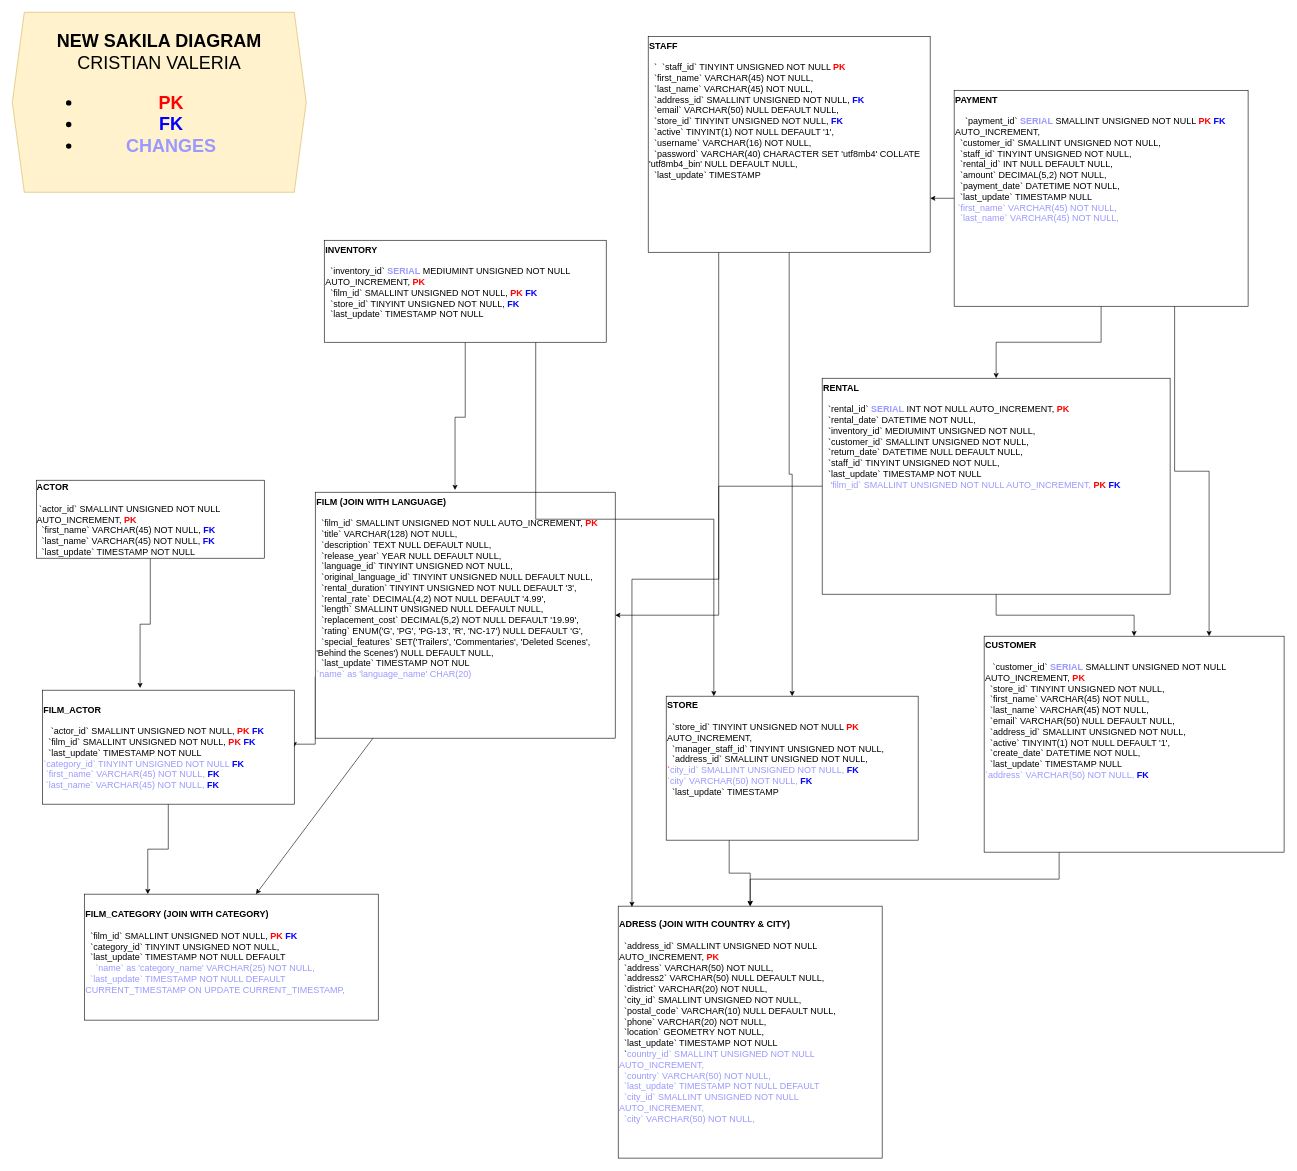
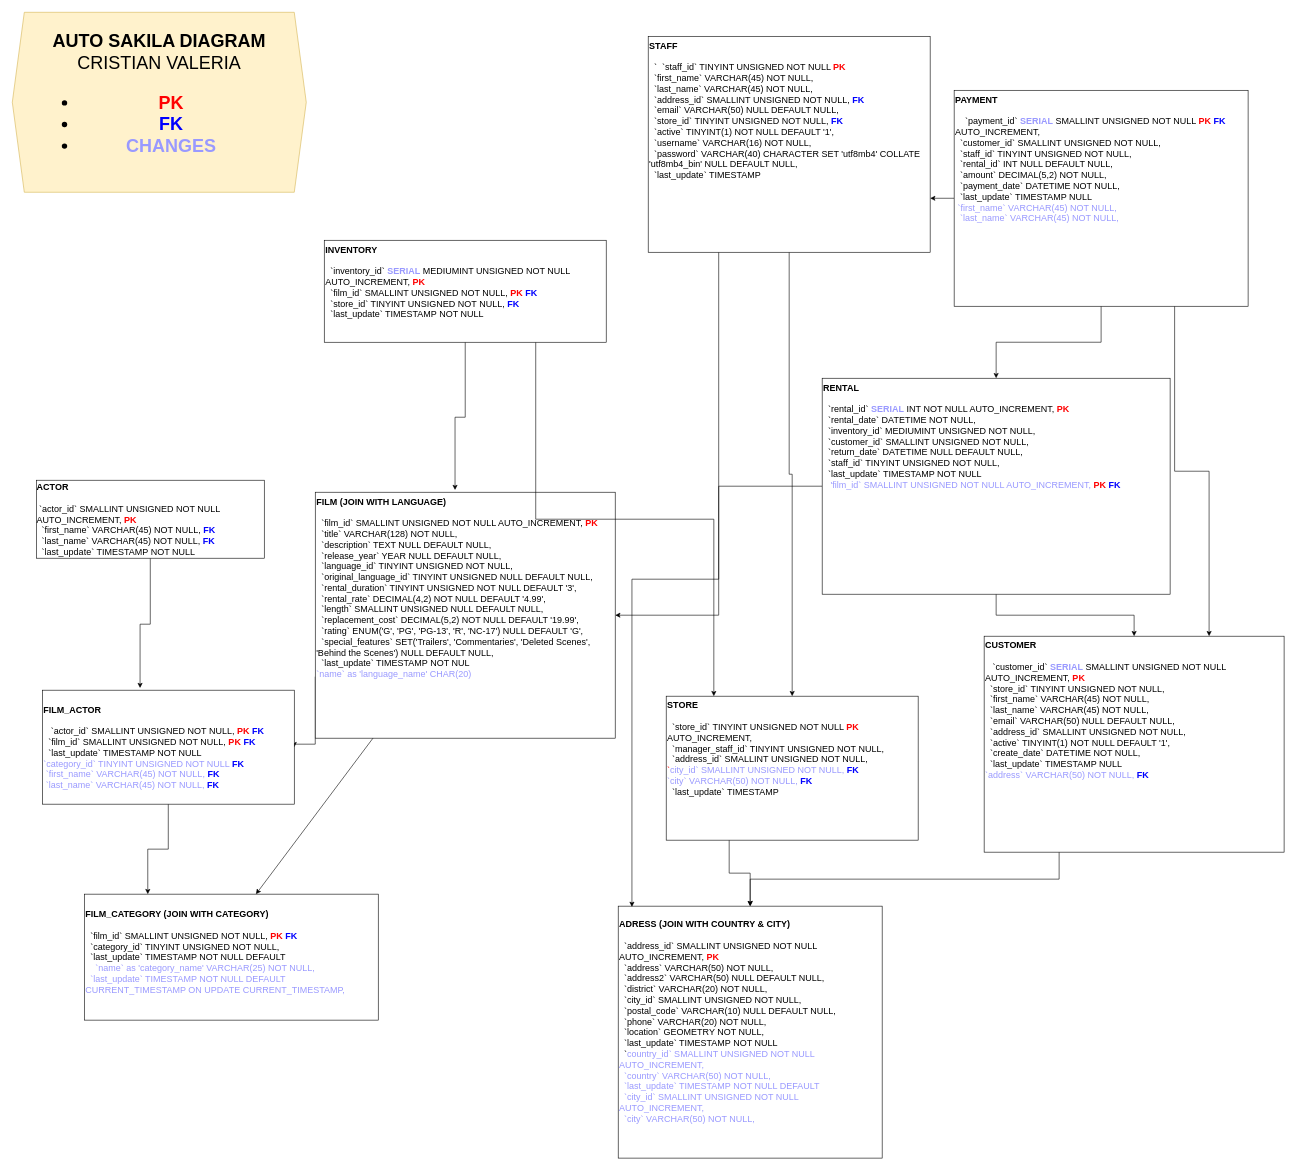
(159, 102) -> (159, 102)
